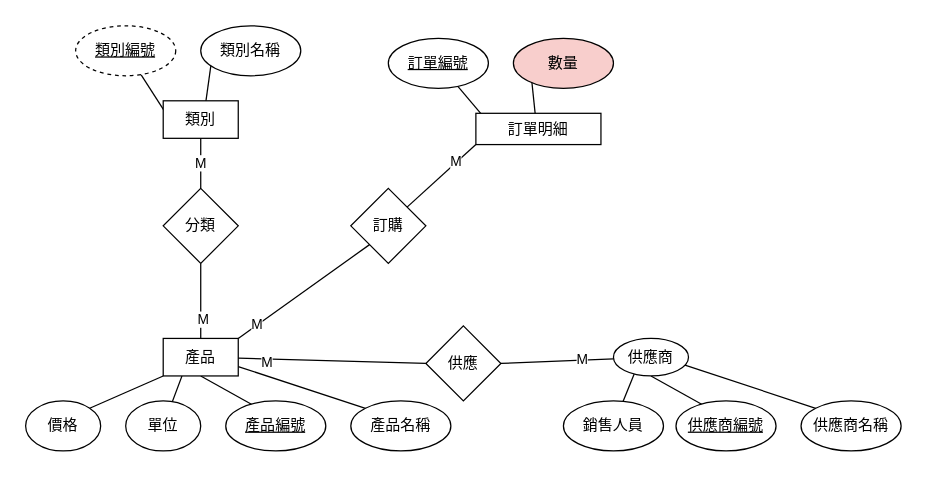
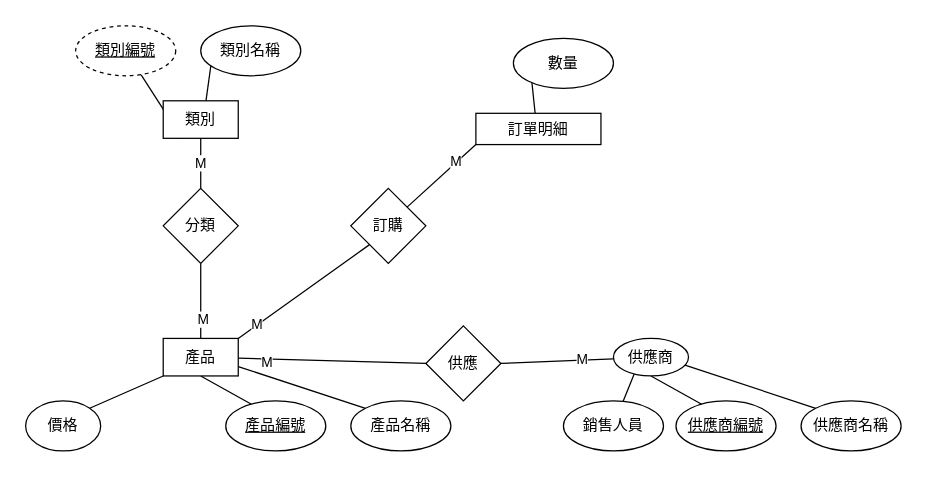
(438, 63) -> none
(563, 63) -> (563, 63)
(469, 100) -> none
(177, 388) -> none
(163, 426) -> none
